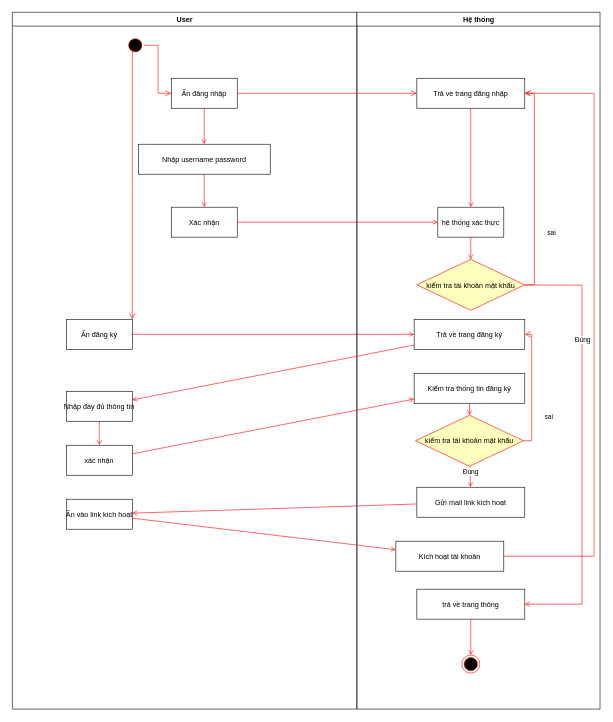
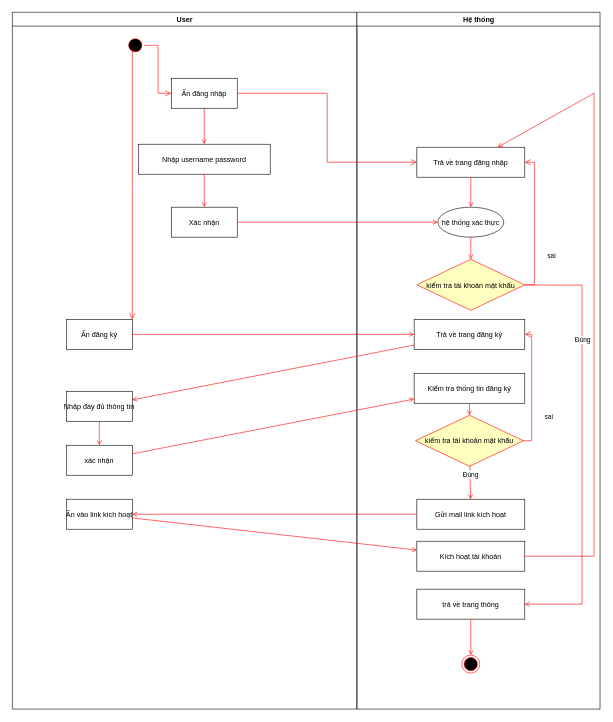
(471, 93) -> (471, 162)
(471, 222) -> (471, 222)
(471, 503) -> (471, 515)
(450, 557) -> (471, 557)
